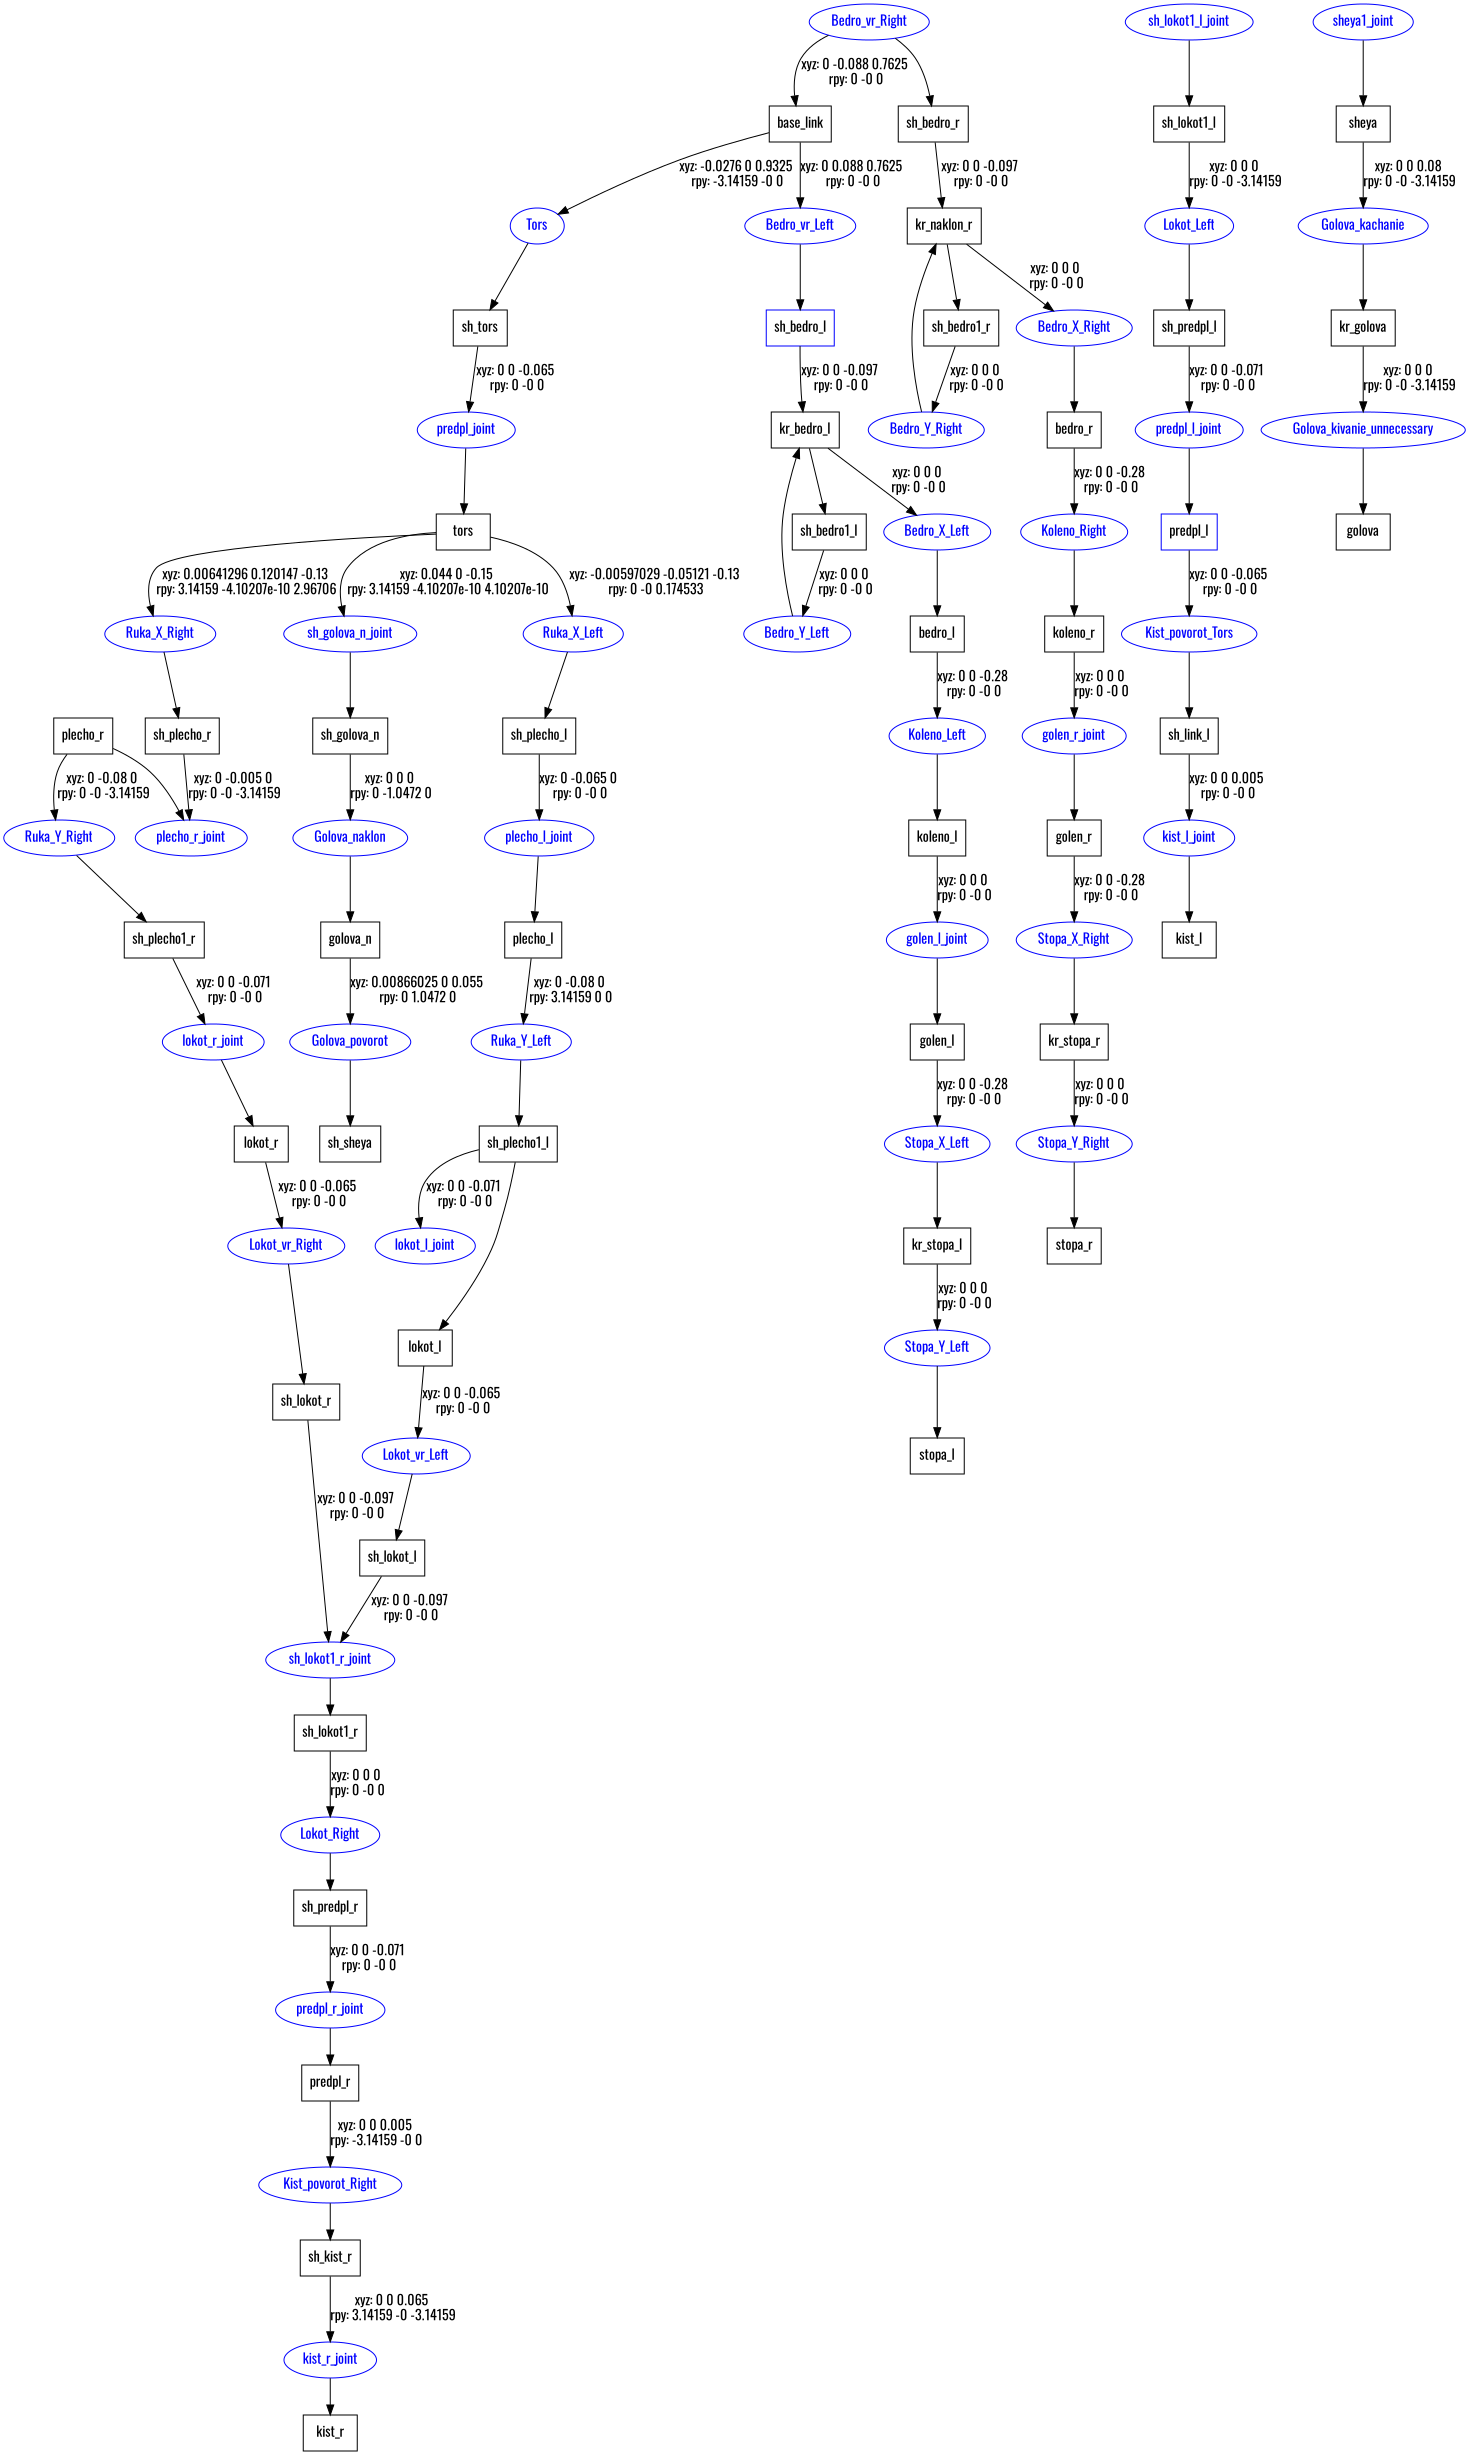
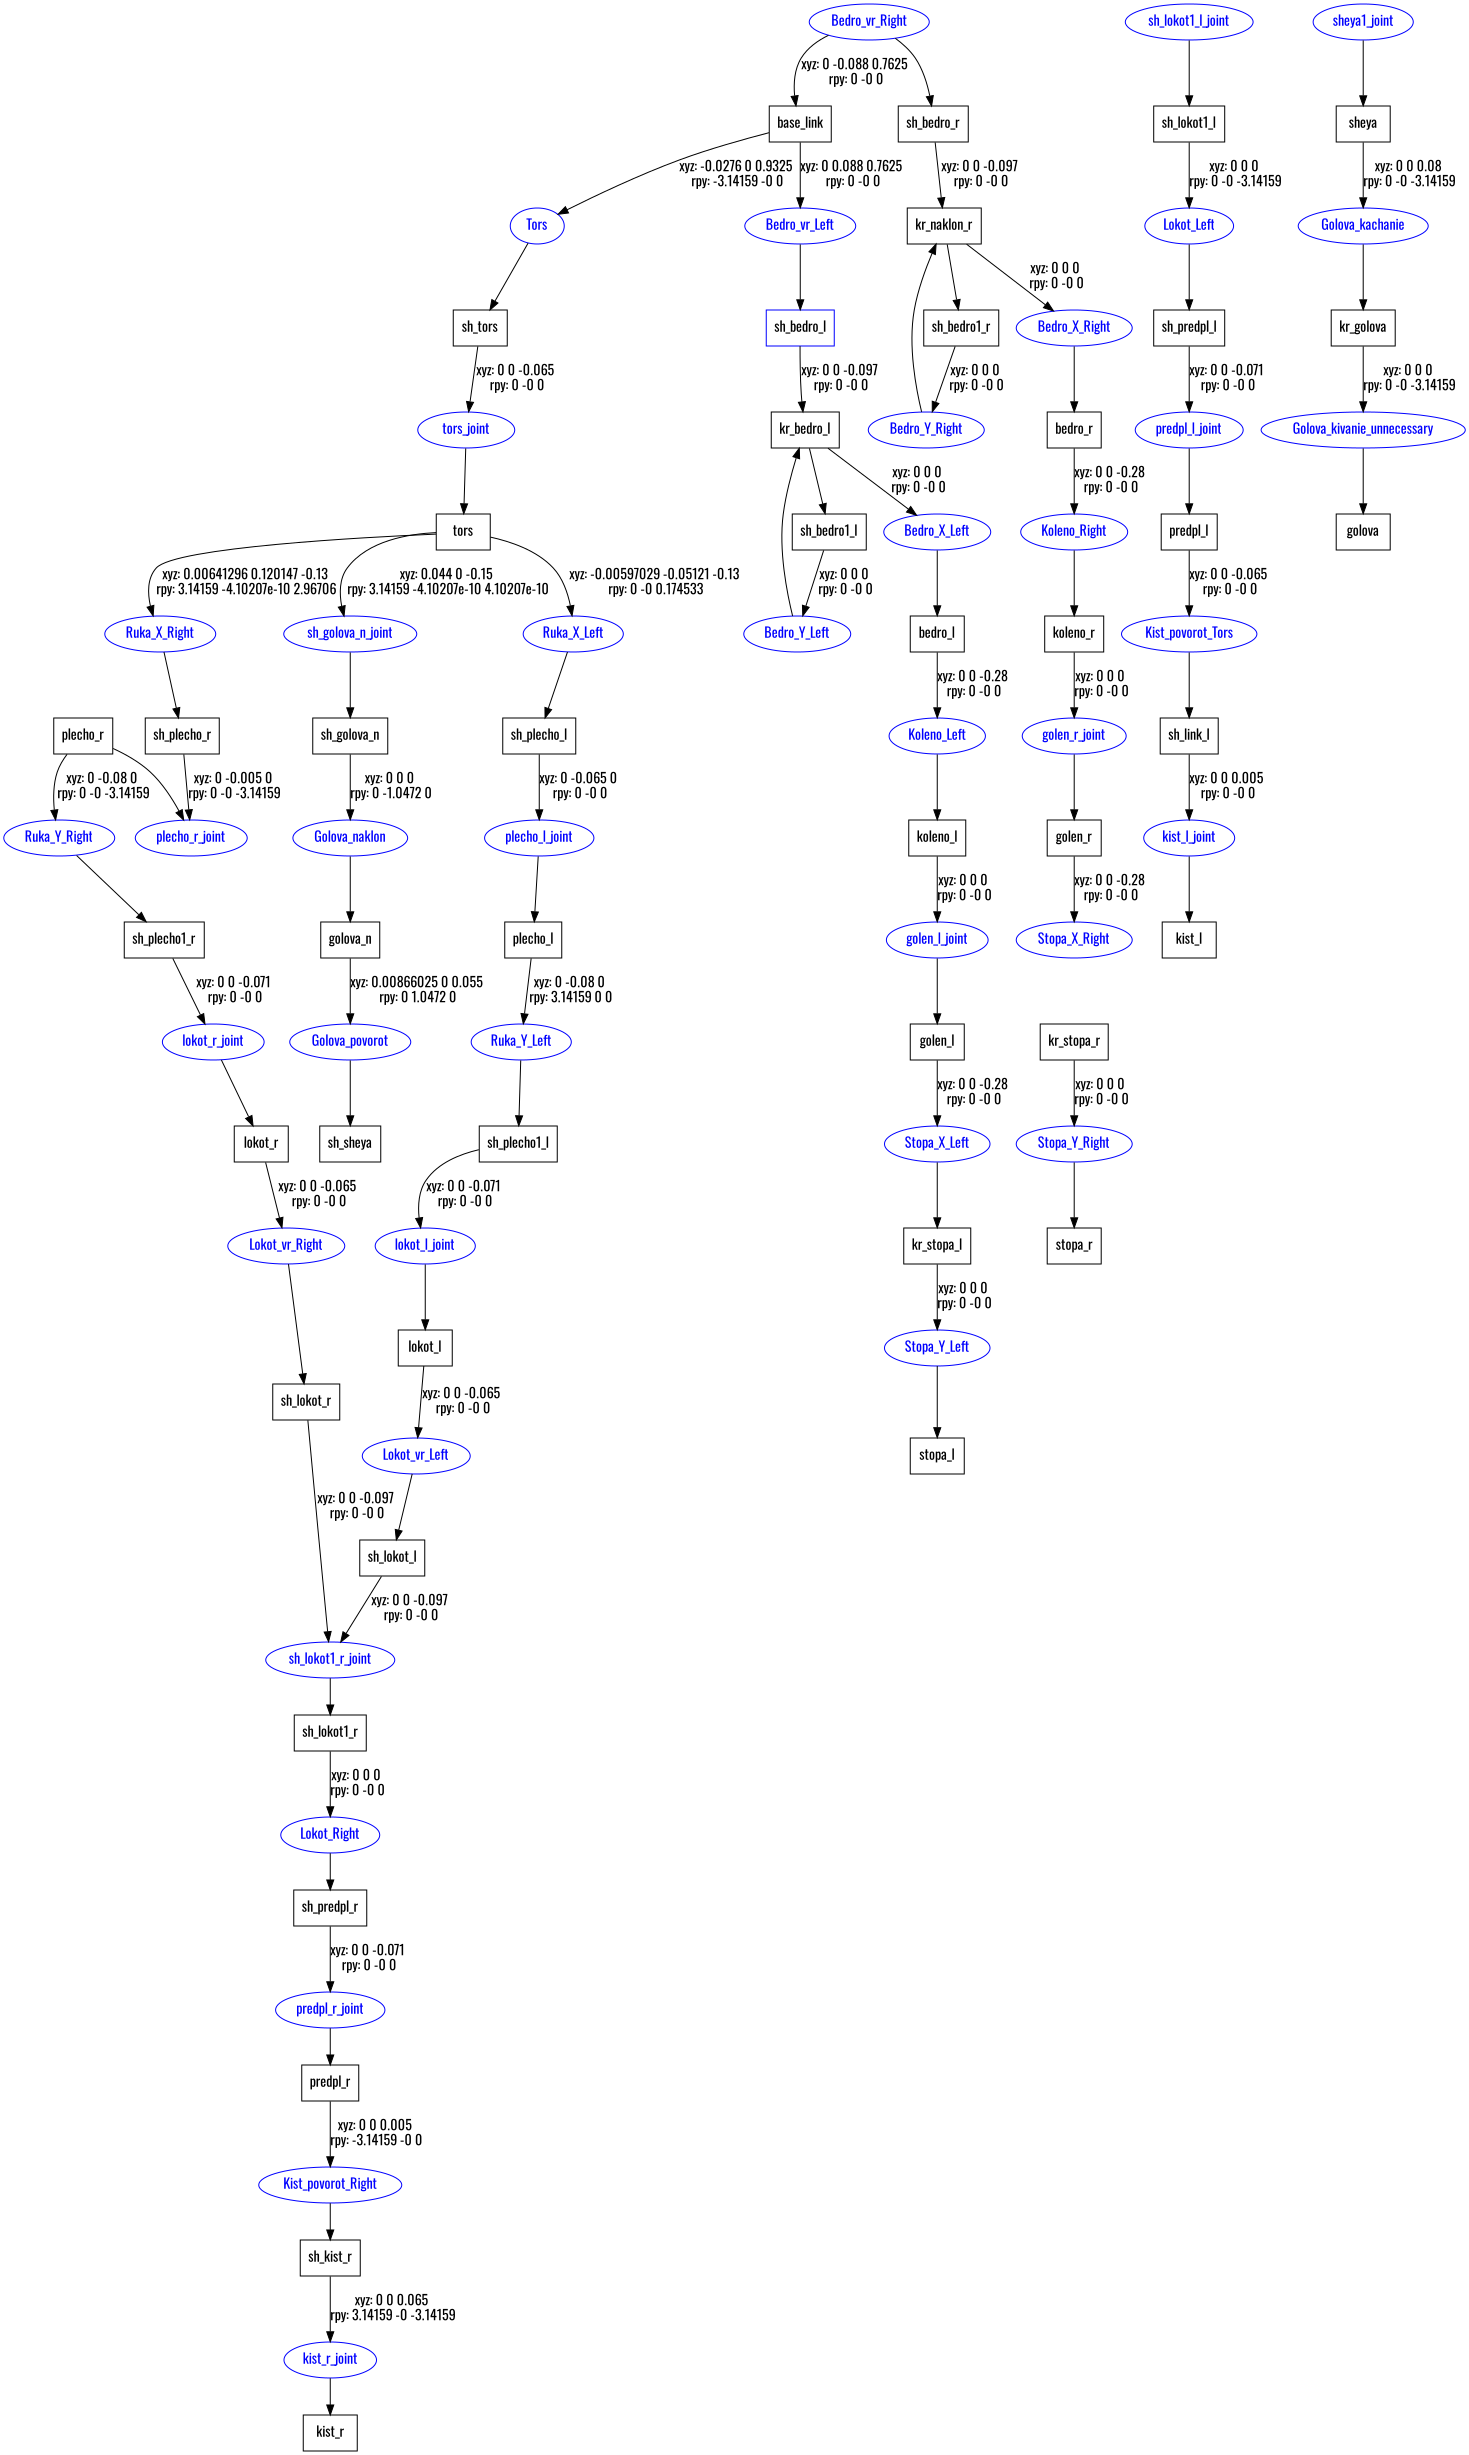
(466, 430) -> (466, 430)
(1189, 532) -> (1189, 532)
(1074, 986) -> none
(492, 1247) -> (425, 1292)
